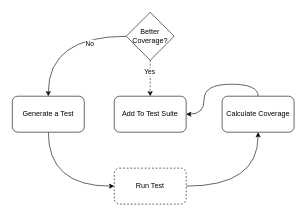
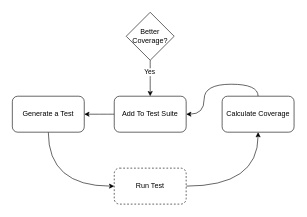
(74, 47) -> none
(150, 76) -> (150, 76)
none -> (89, 114)
